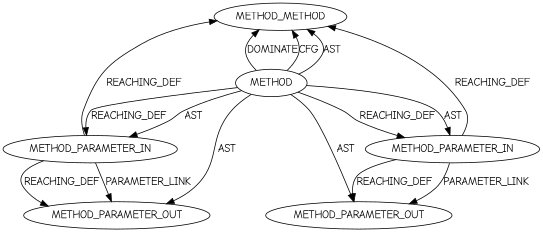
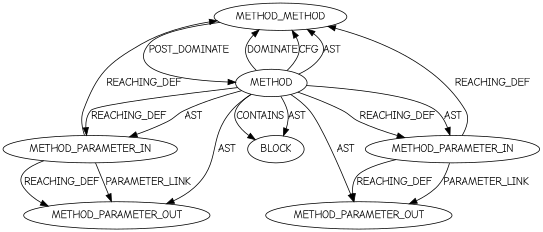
none -> (144, 58)
none -> (276, 149)
